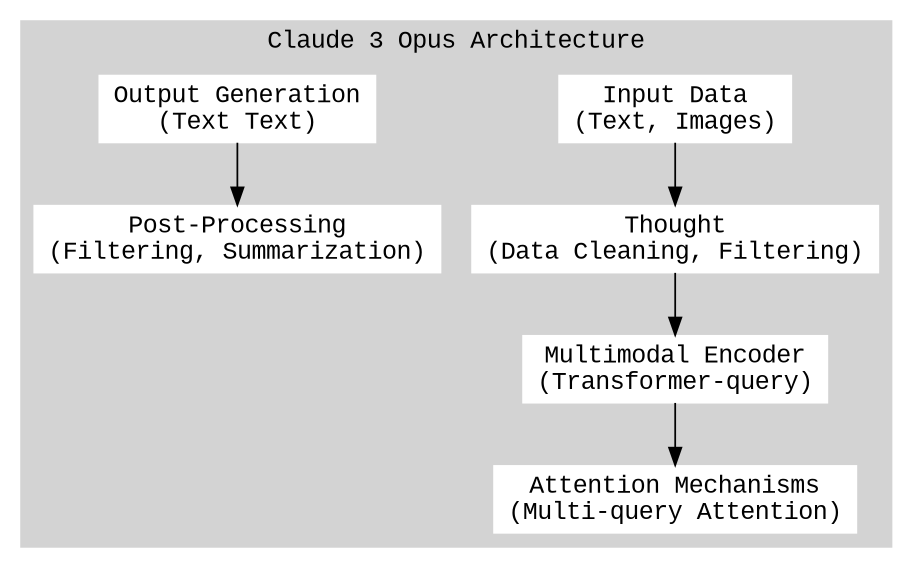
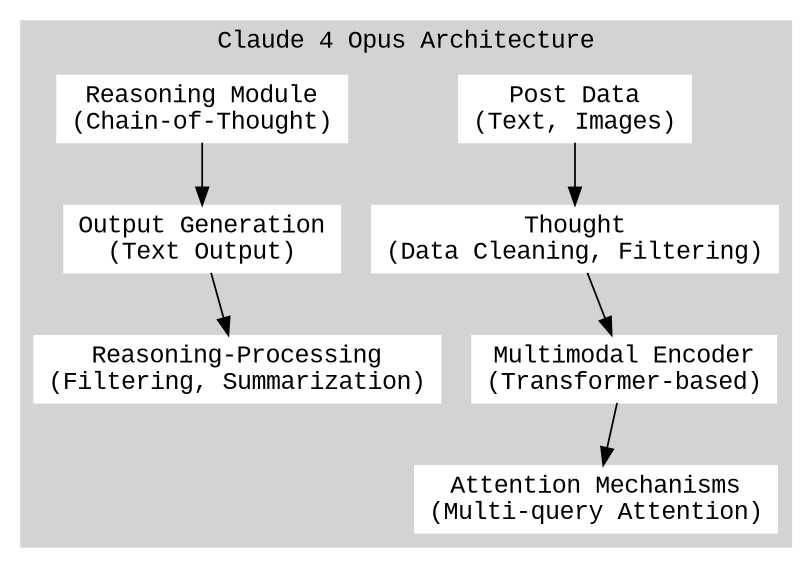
(456, 41) -> (406, 41)
none -> (202, 109)
(237, 109) -> (202, 239)
(675, 109) -> (575, 109)
(237, 239) -> (237, 369)
(675, 369) -> (624, 369)
